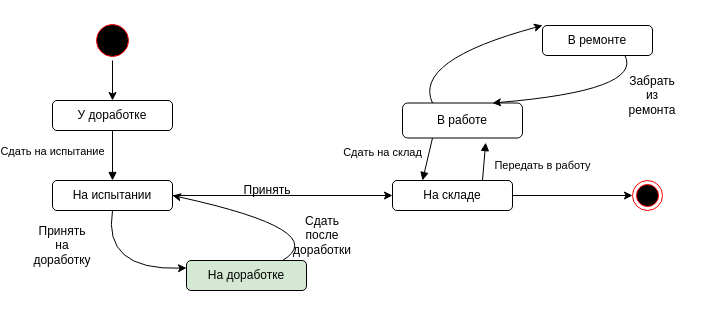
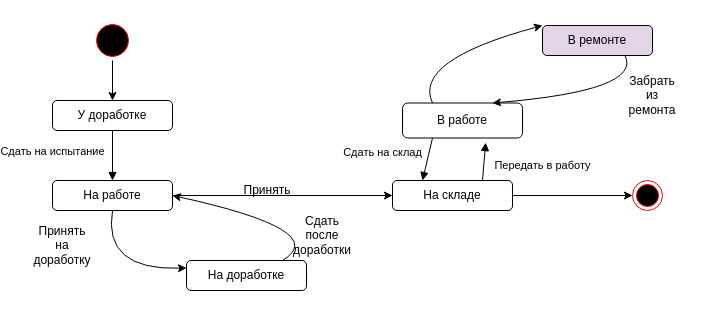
(598, 41) -> (598, 41)
(113, 196) -> (113, 196)
(247, 276) -> (247, 276)
